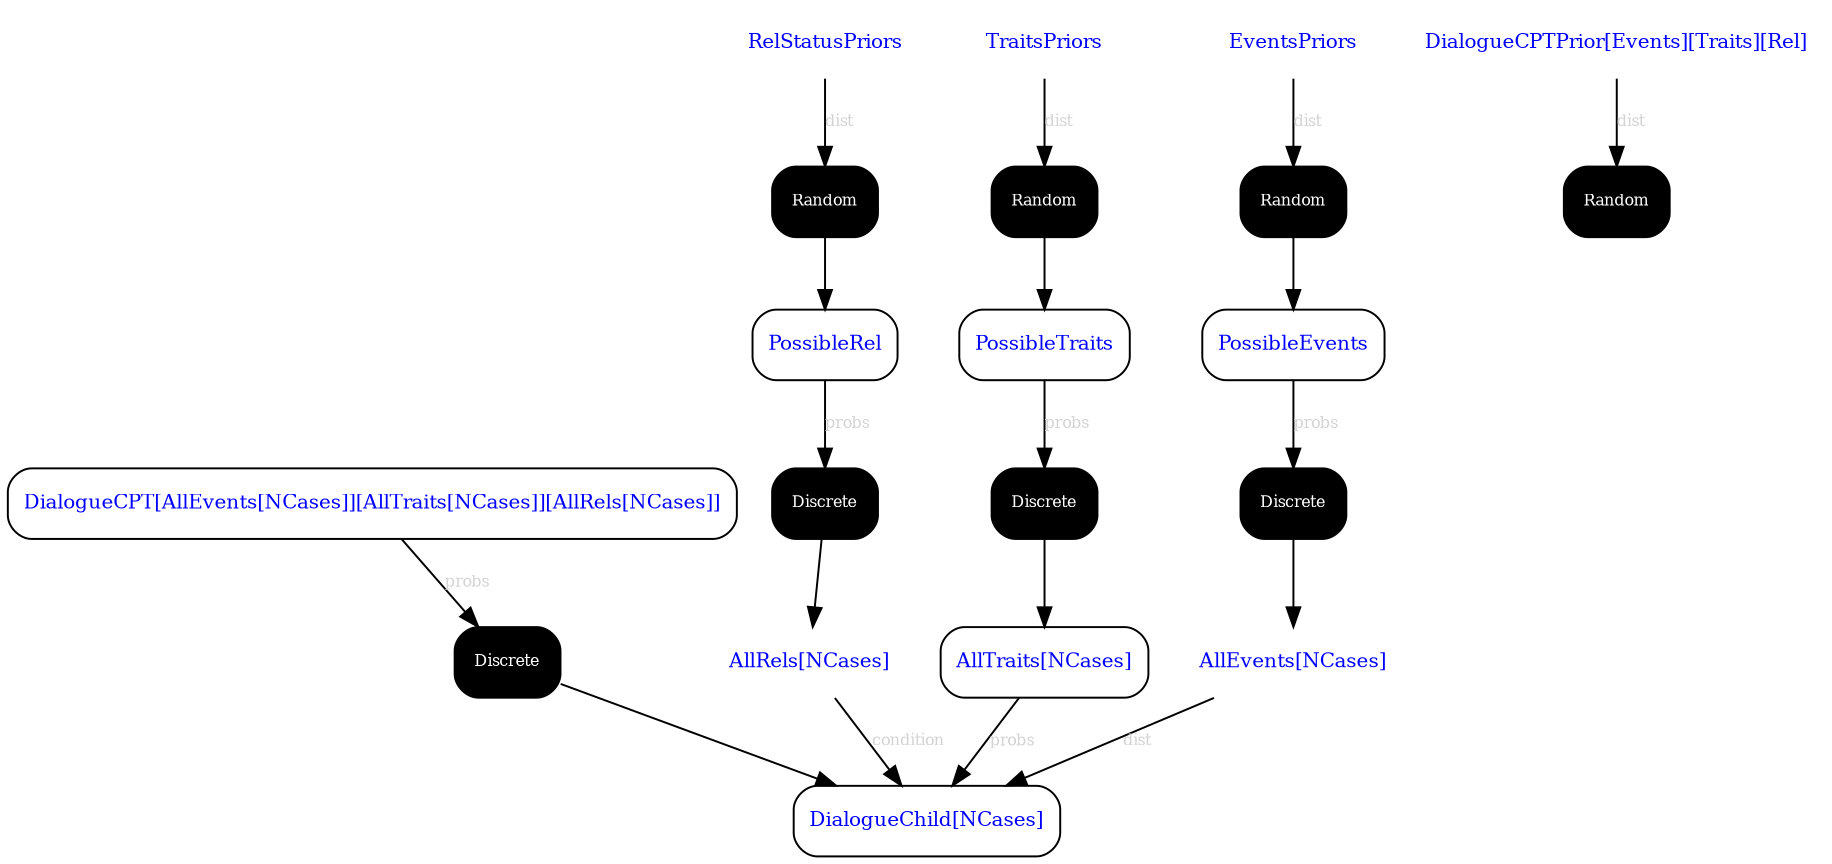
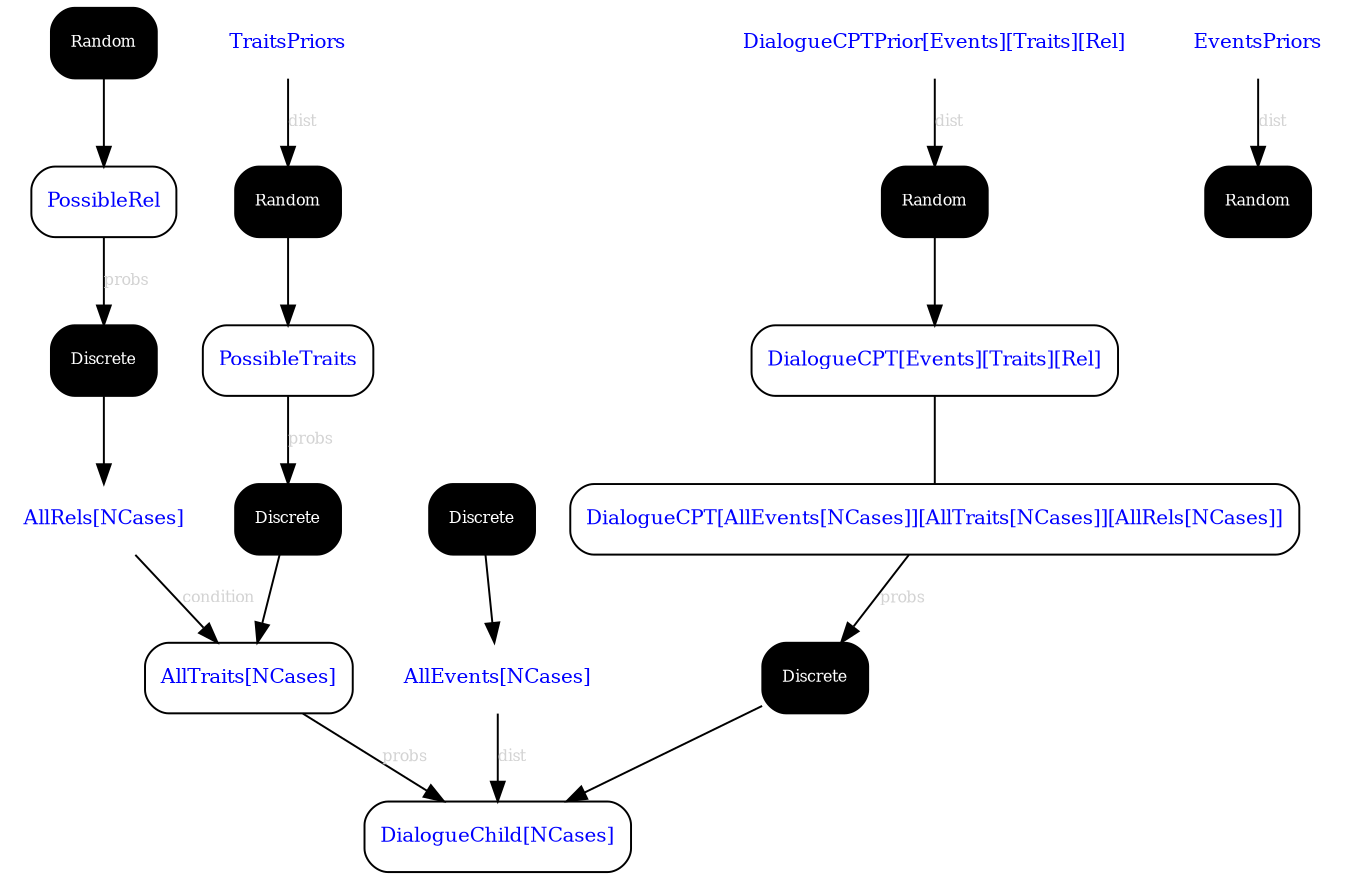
(825, 43) -> none
(1293, 345) -> none
none -> (935, 361)
(862, 734) -> (169, 591)
